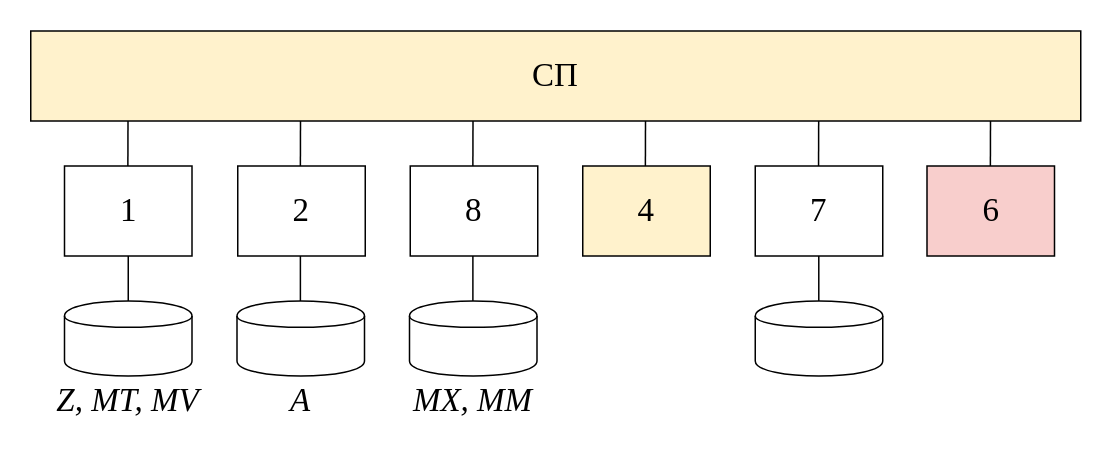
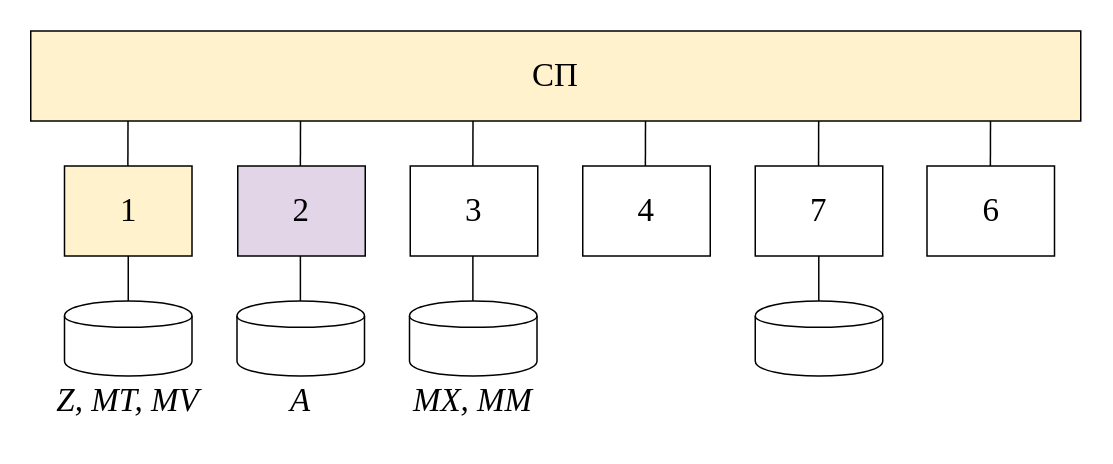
(128, 211) -> (128, 211)
(302, 211) -> (302, 211)
(474, 211) -> (474, 211)
(647, 211) -> (647, 211)
(991, 211) -> (991, 211)
